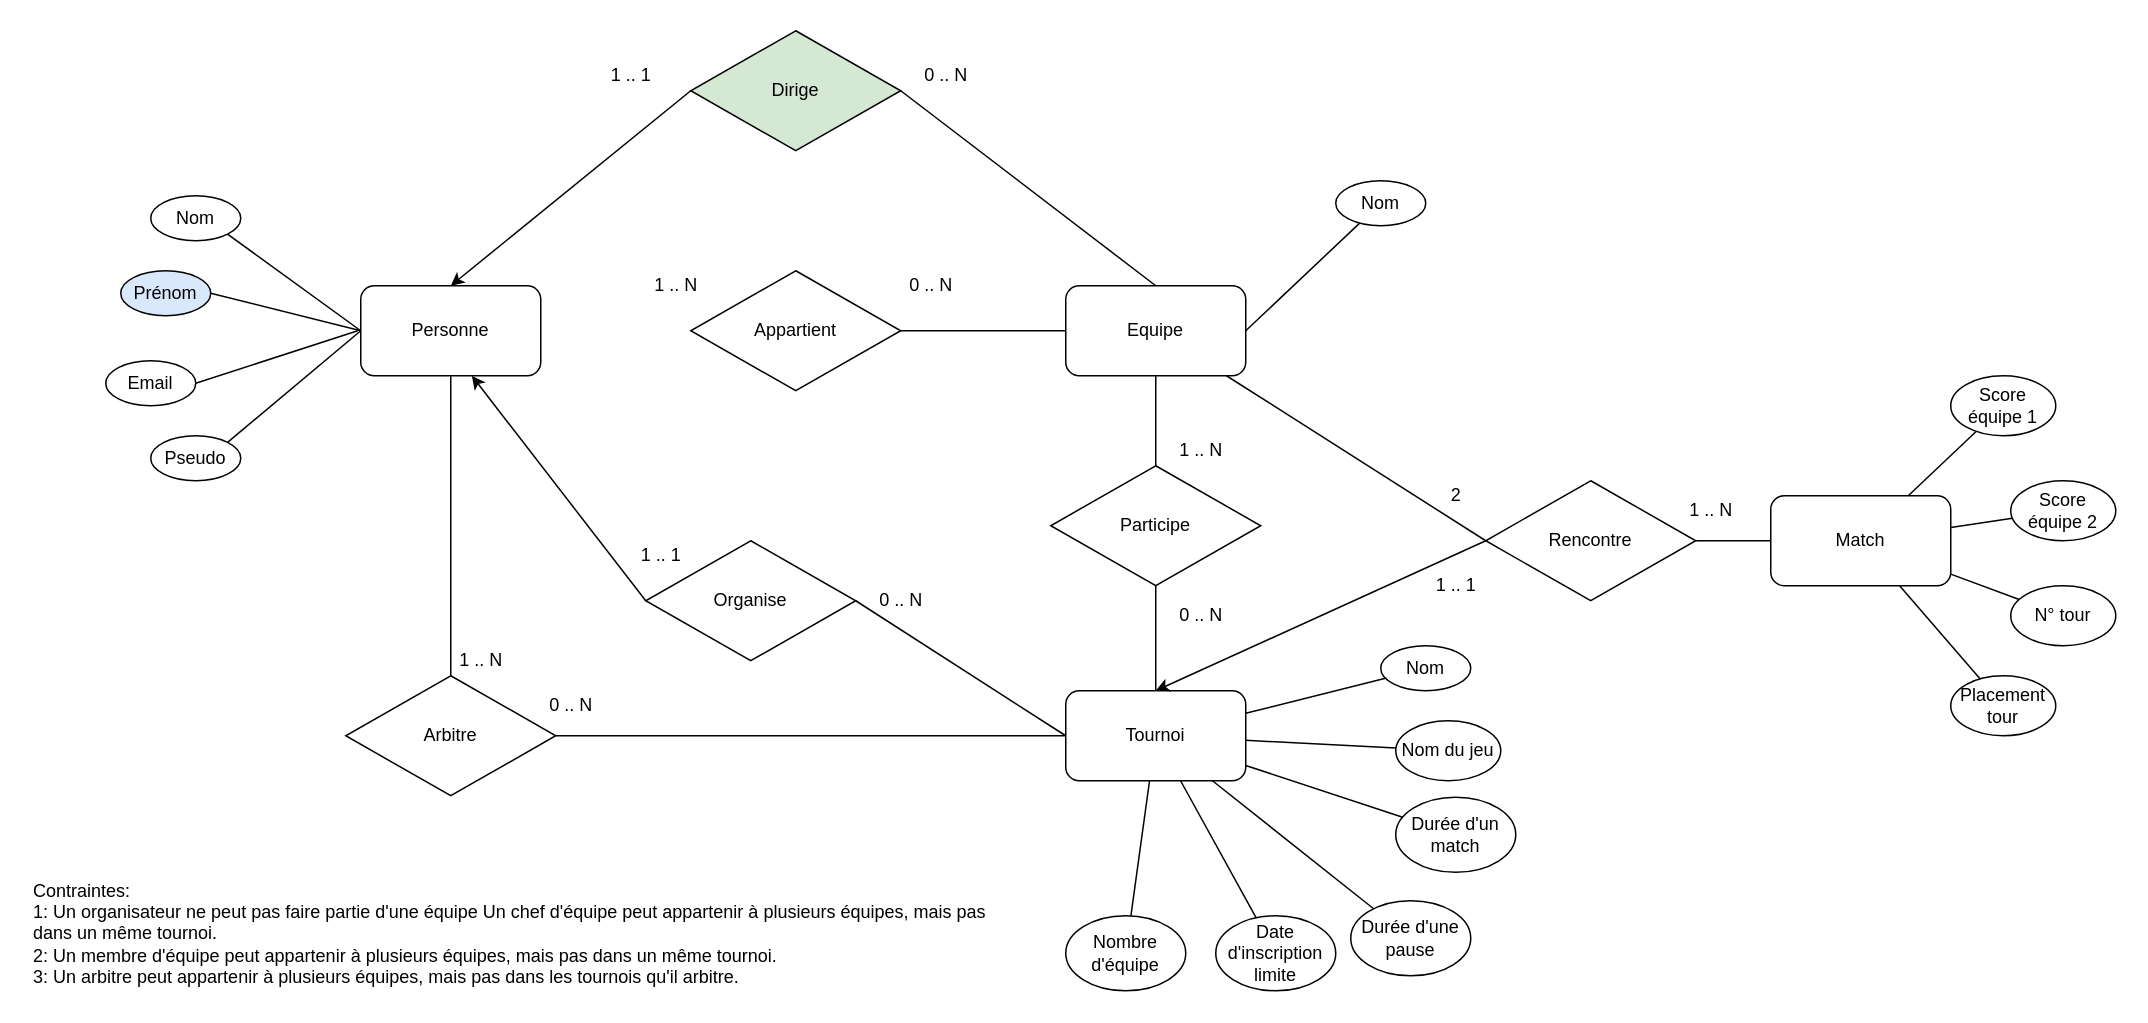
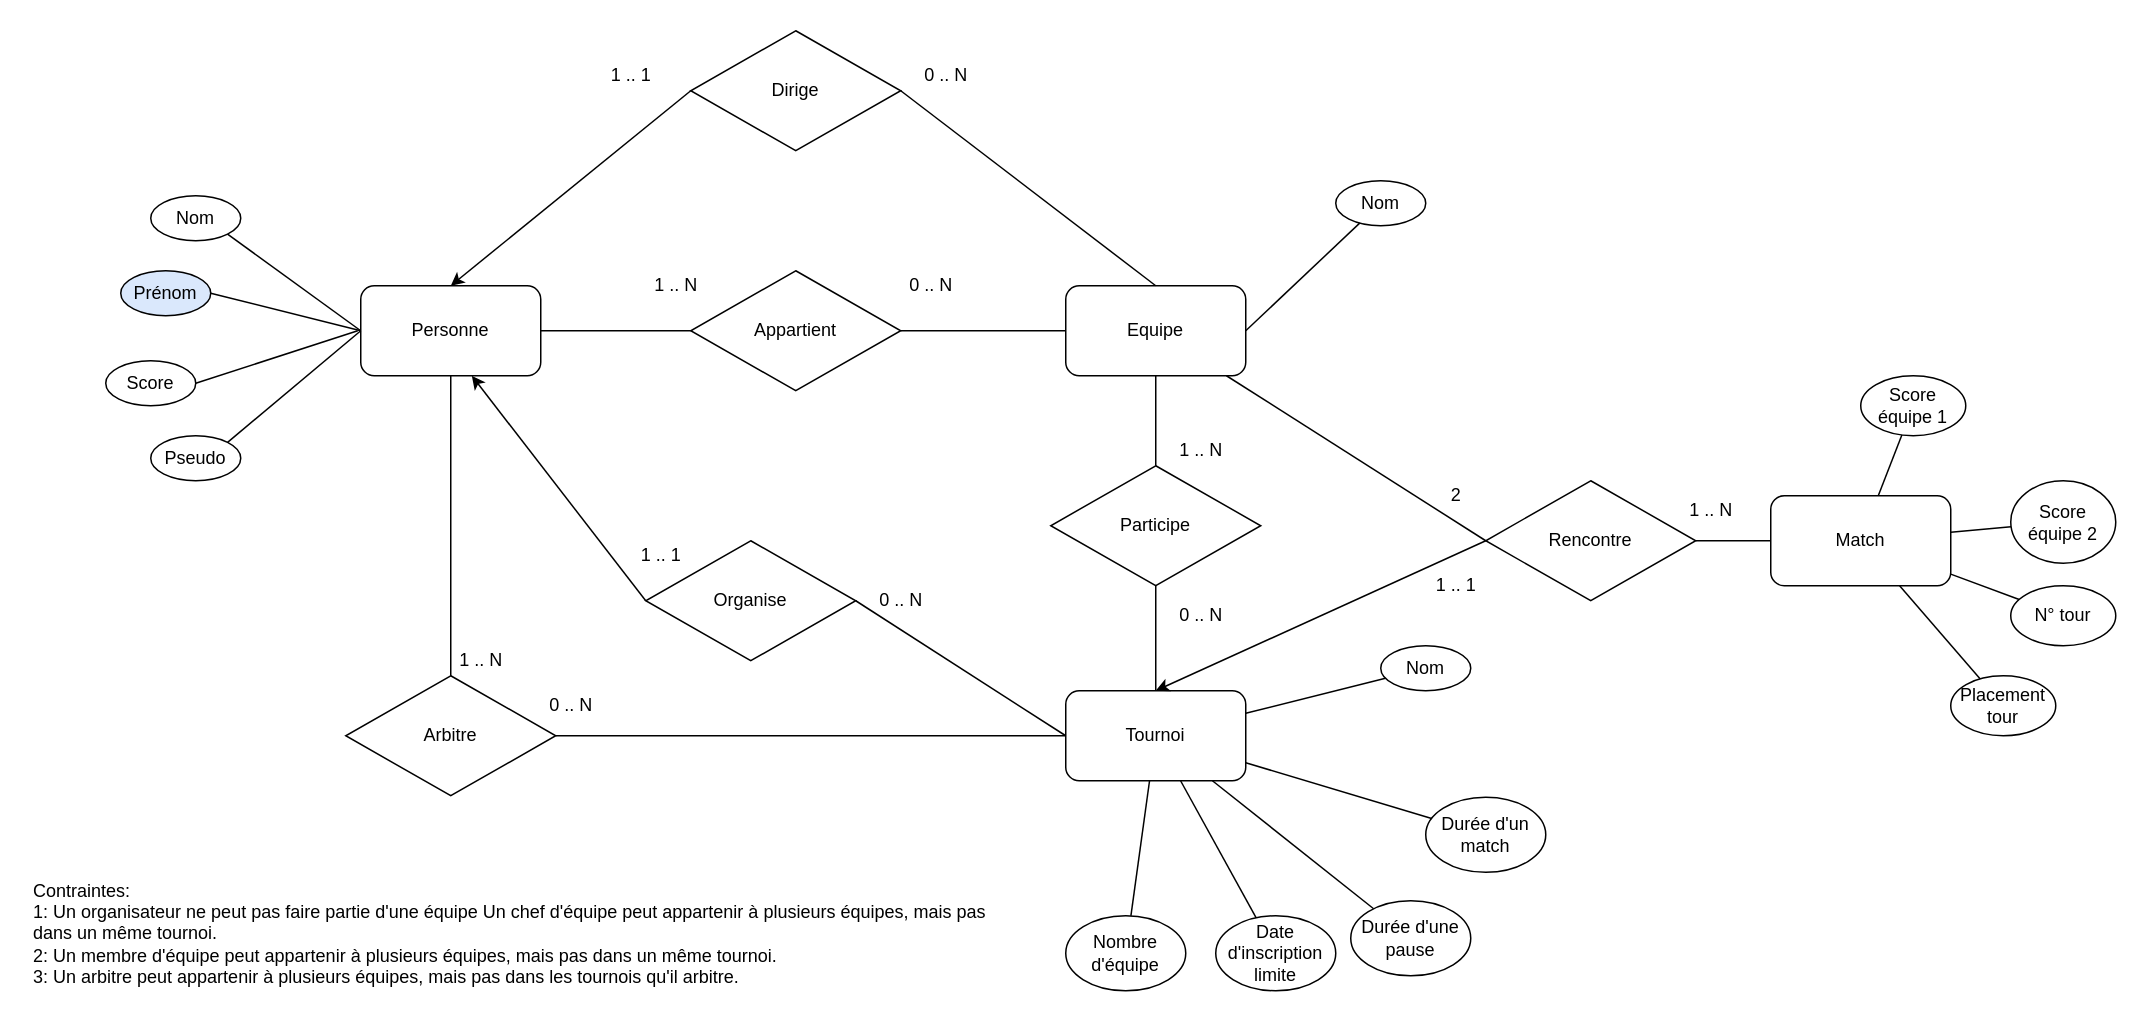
(796, 91) -> (796, 91)
none -> (616, 331)
(151, 383) -> (151, 383)
(2003, 406) -> (1913, 406)
(2063, 511) -> (2063, 522)
(1321, 744) -> none
(1448, 751) -> none
(1456, 835) -> (1486, 835)
